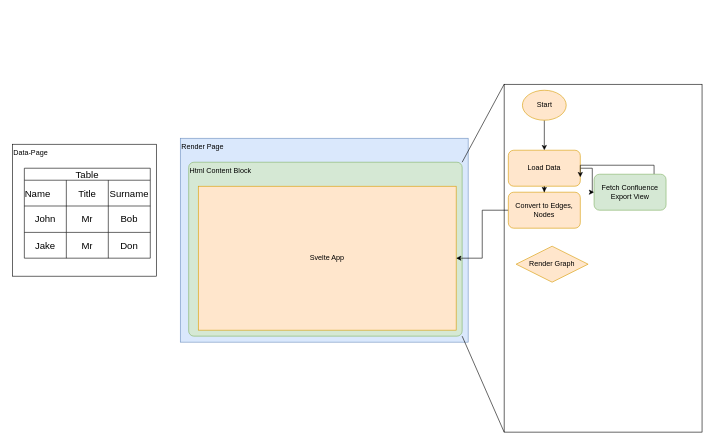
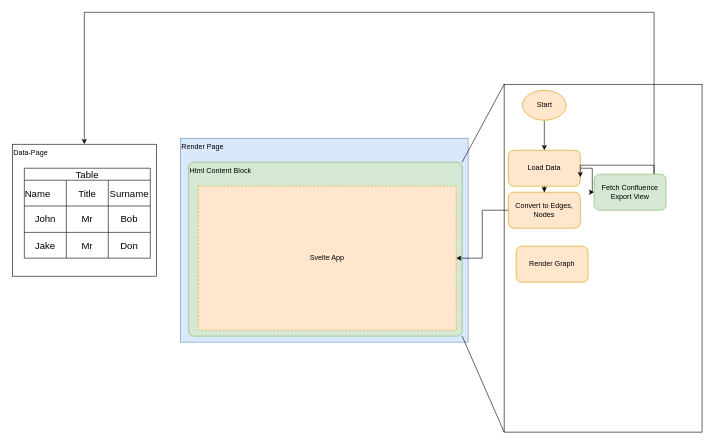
none -> (654, 12)
(327, 258) -> (327, 258)
(552, 264) -> (552, 264)
